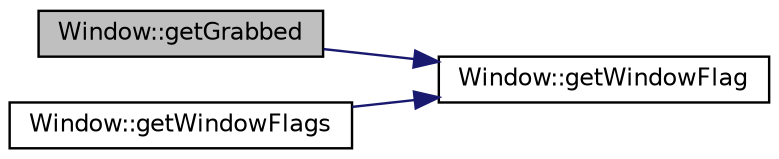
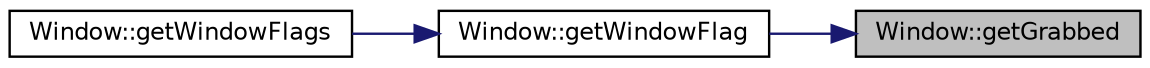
(369, 54) -> (800, 34)
